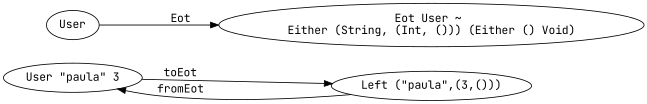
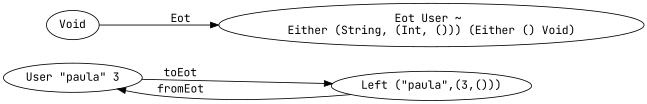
(73, 25) -> (73, 25)
